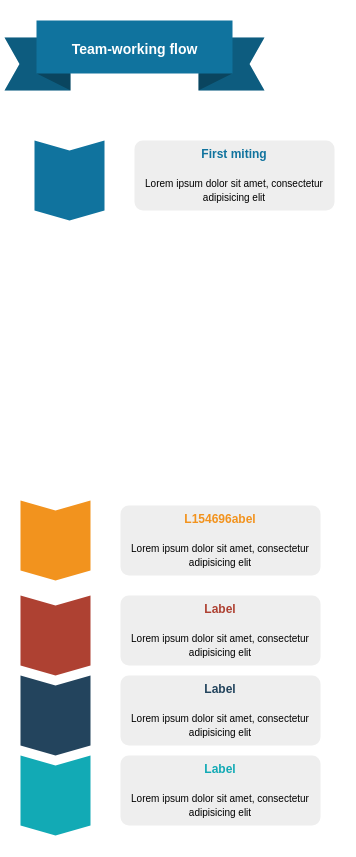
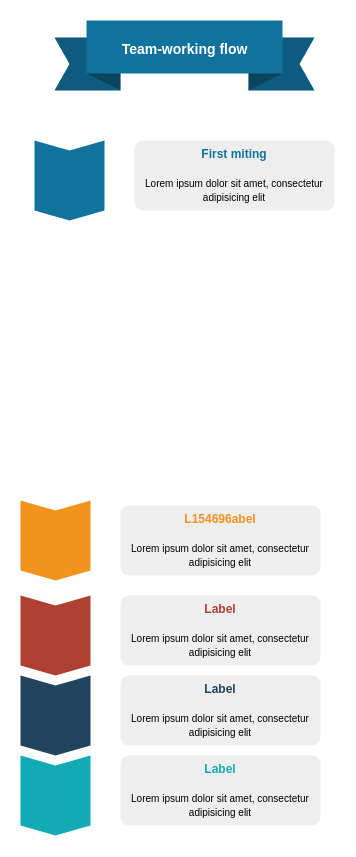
(135, 56) -> (185, 56)
